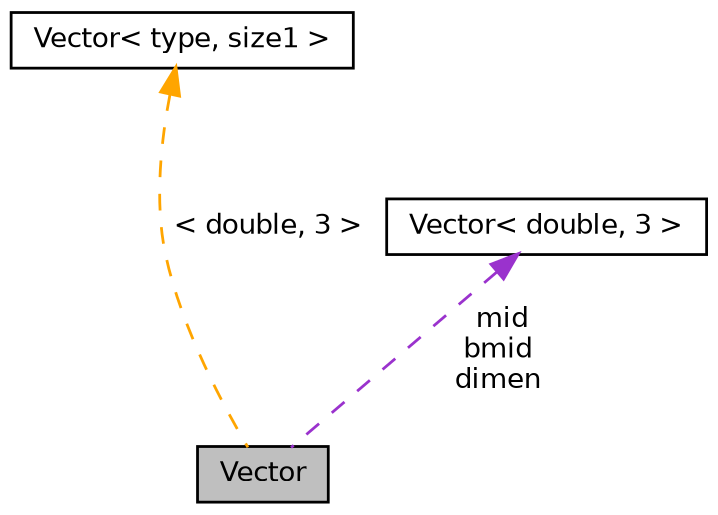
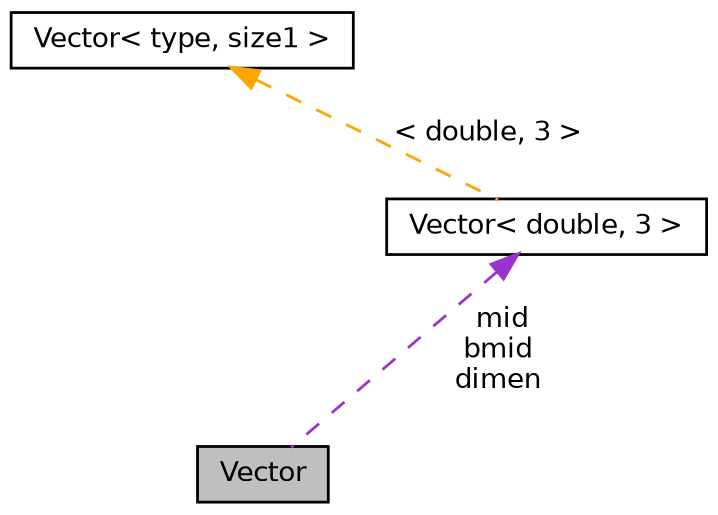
(172, 278) -> (377, 140)
